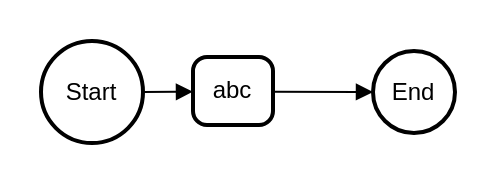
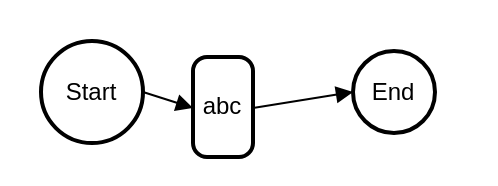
(233, 91) -> (223, 107)
(414, 92) -> (394, 92)
